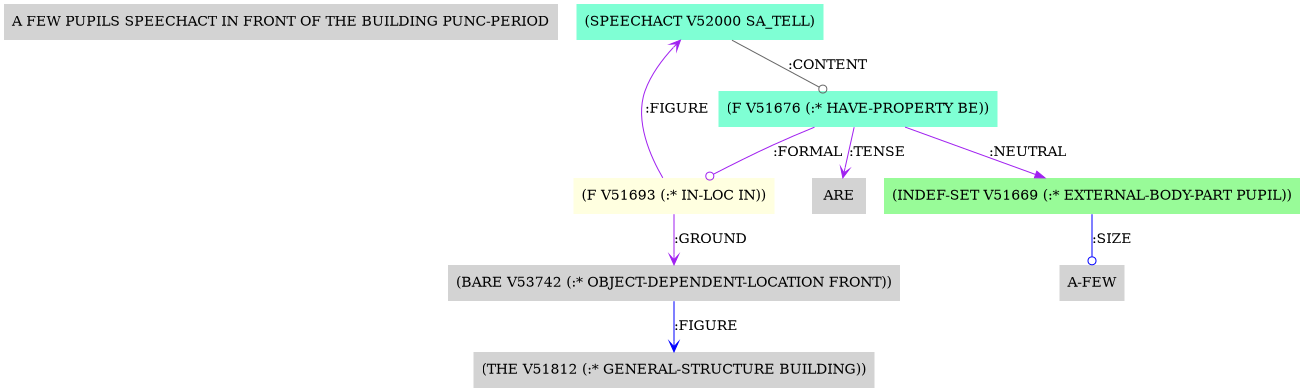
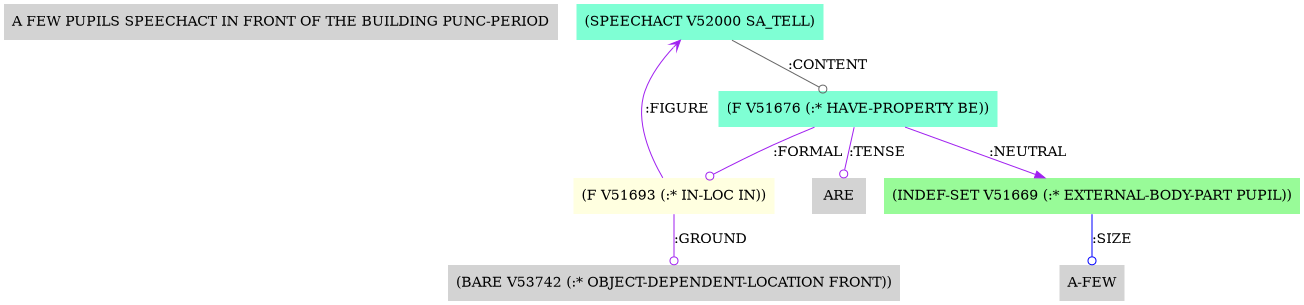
(850, 147) -> (849, 148)
(674, 234) -> (674, 235)
(674, 370) -> none
